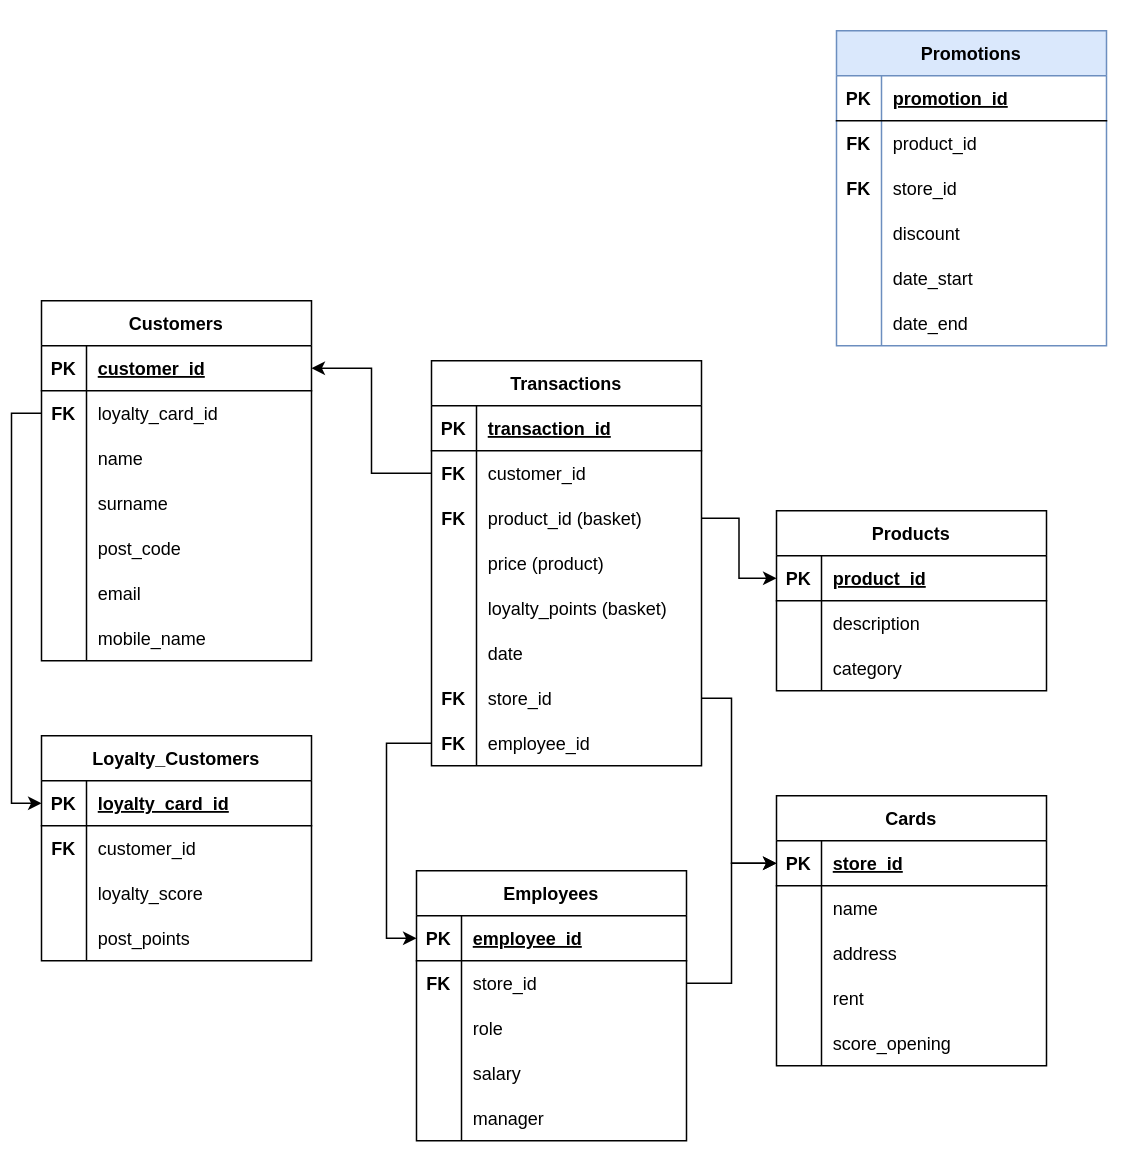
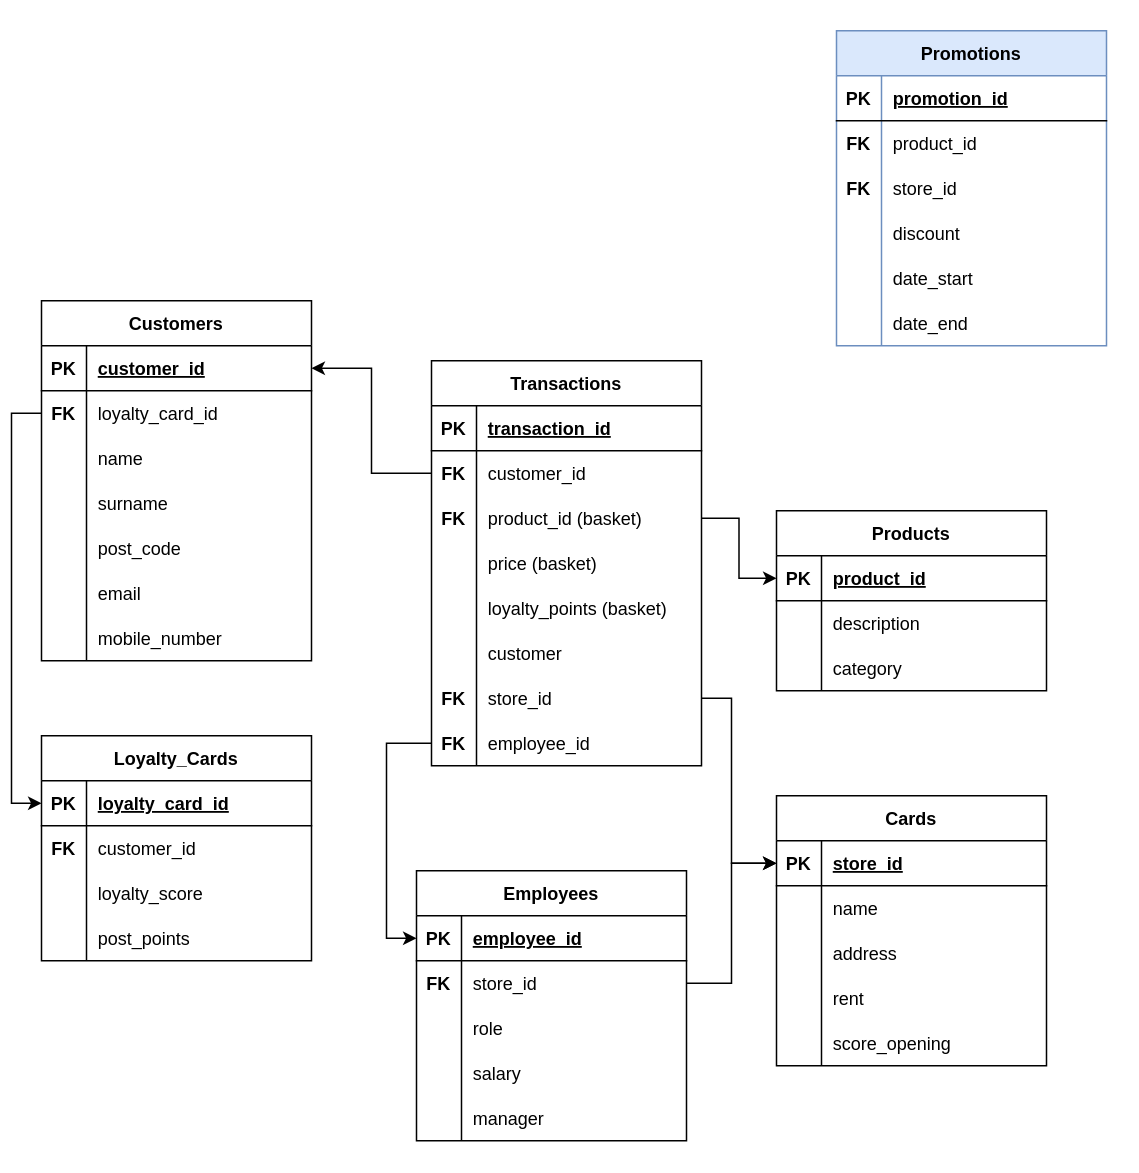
(558, 564) -> (553, 564)
(148, 639) -> (158, 639)
(508, 654) -> (528, 654)
(176, 759) -> (176, 759)
